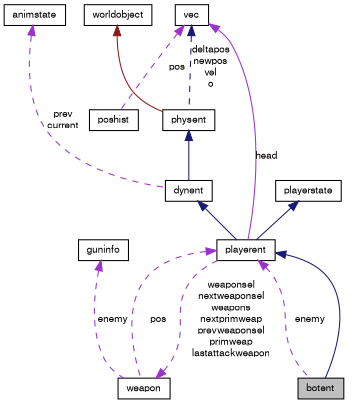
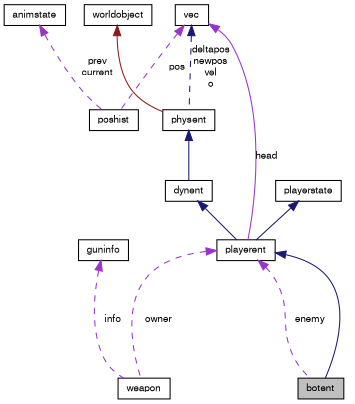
(59, 144) -> (70, 75)
(180, 310) -> none
(113, 319) -> (113, 319)
(159, 319) -> (159, 319)
